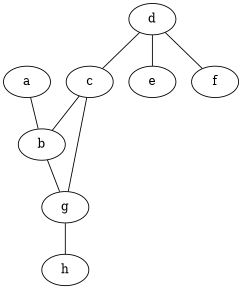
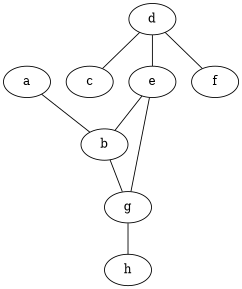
(66, 113) -> (128, 113)
(78, 145) -> (140, 145)
